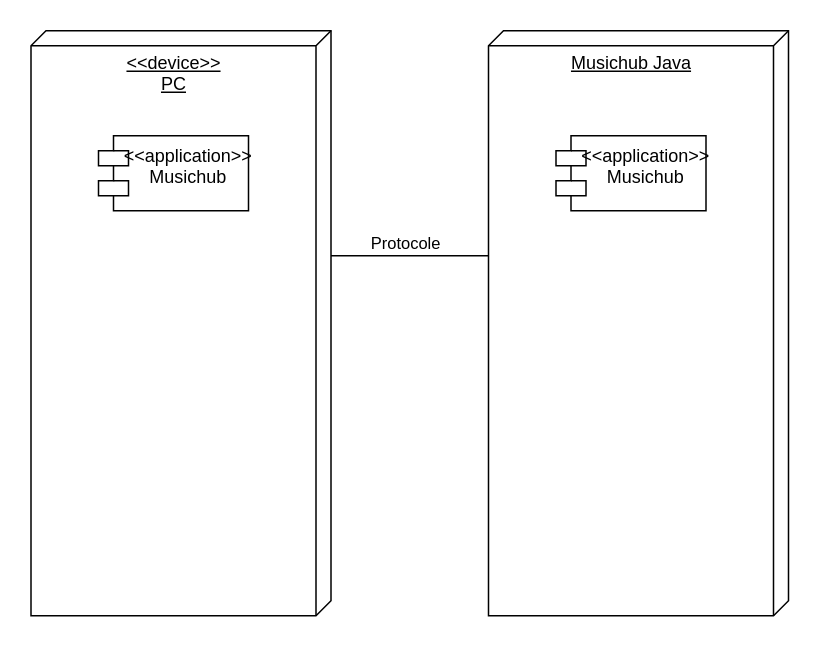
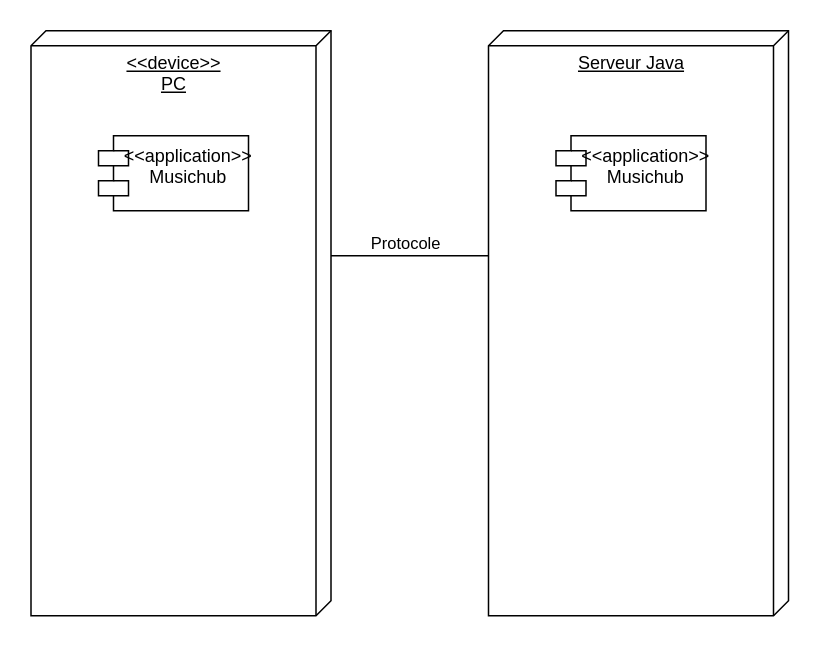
(632, 64) -> (632, 64)
